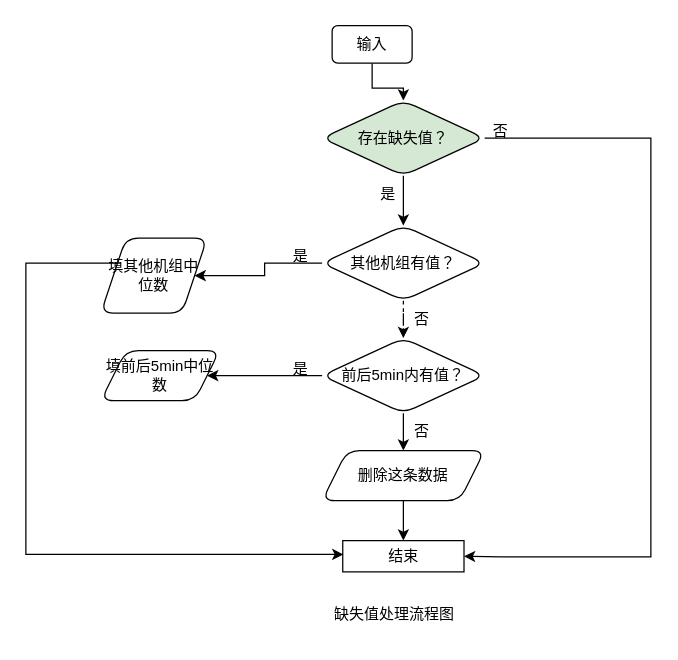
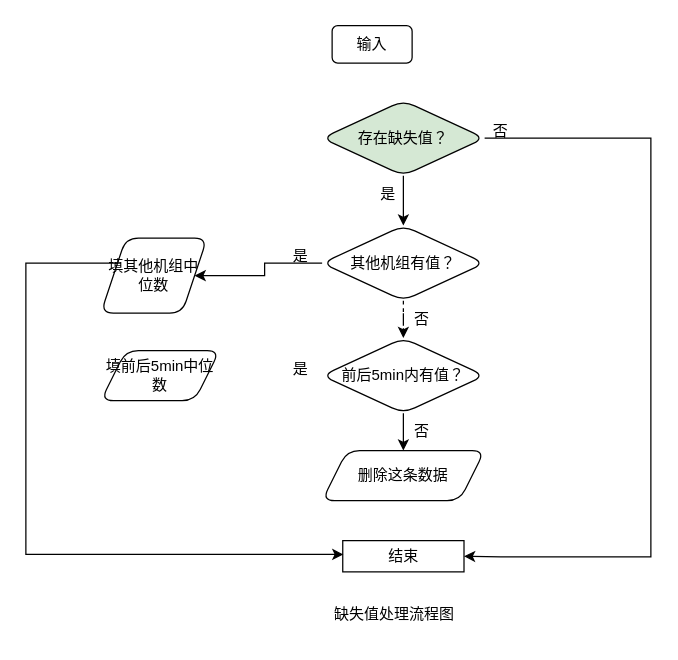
(377, 88) -> none
(269, 376) -> none
(403, 525) -> none
